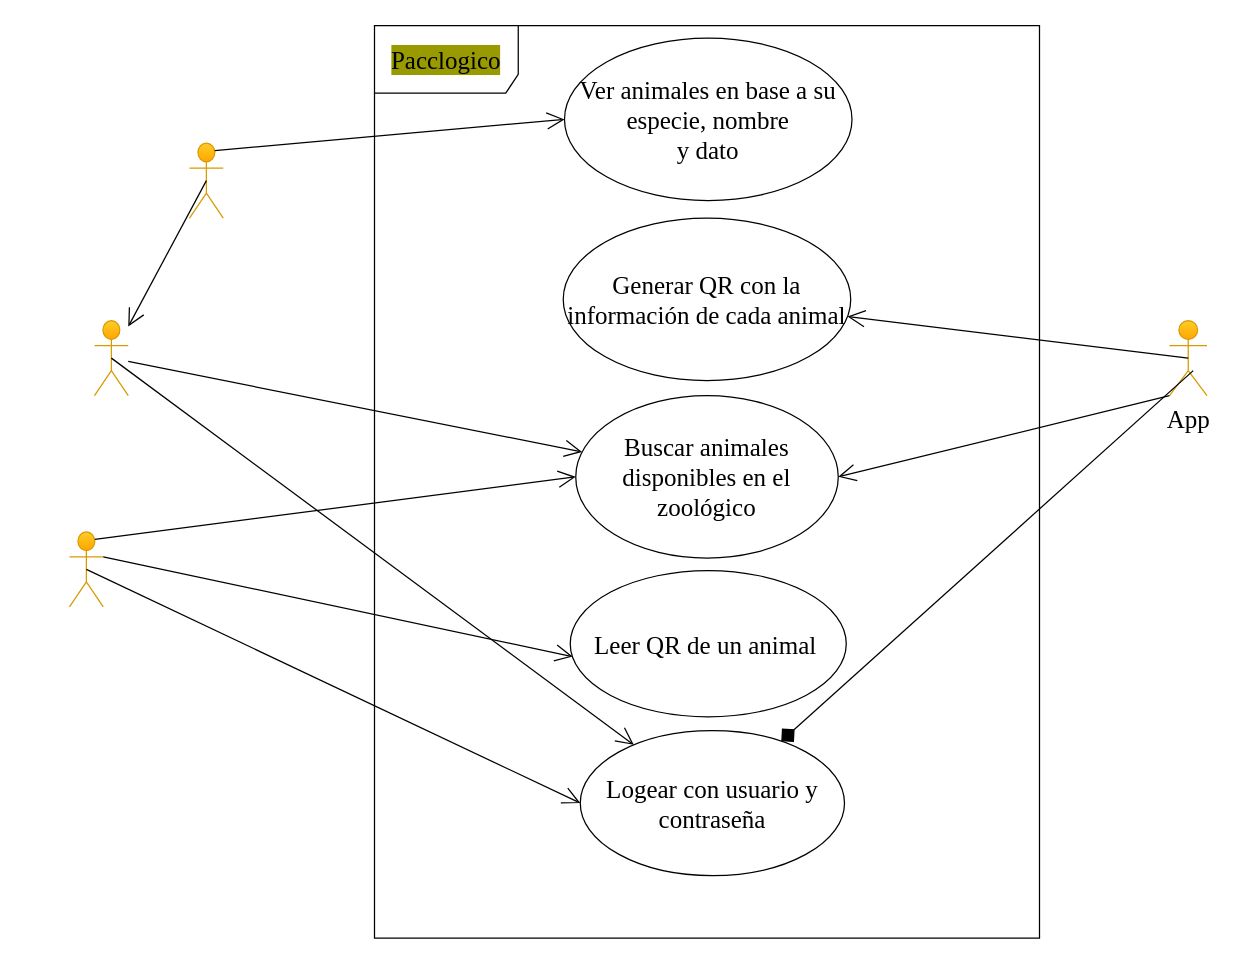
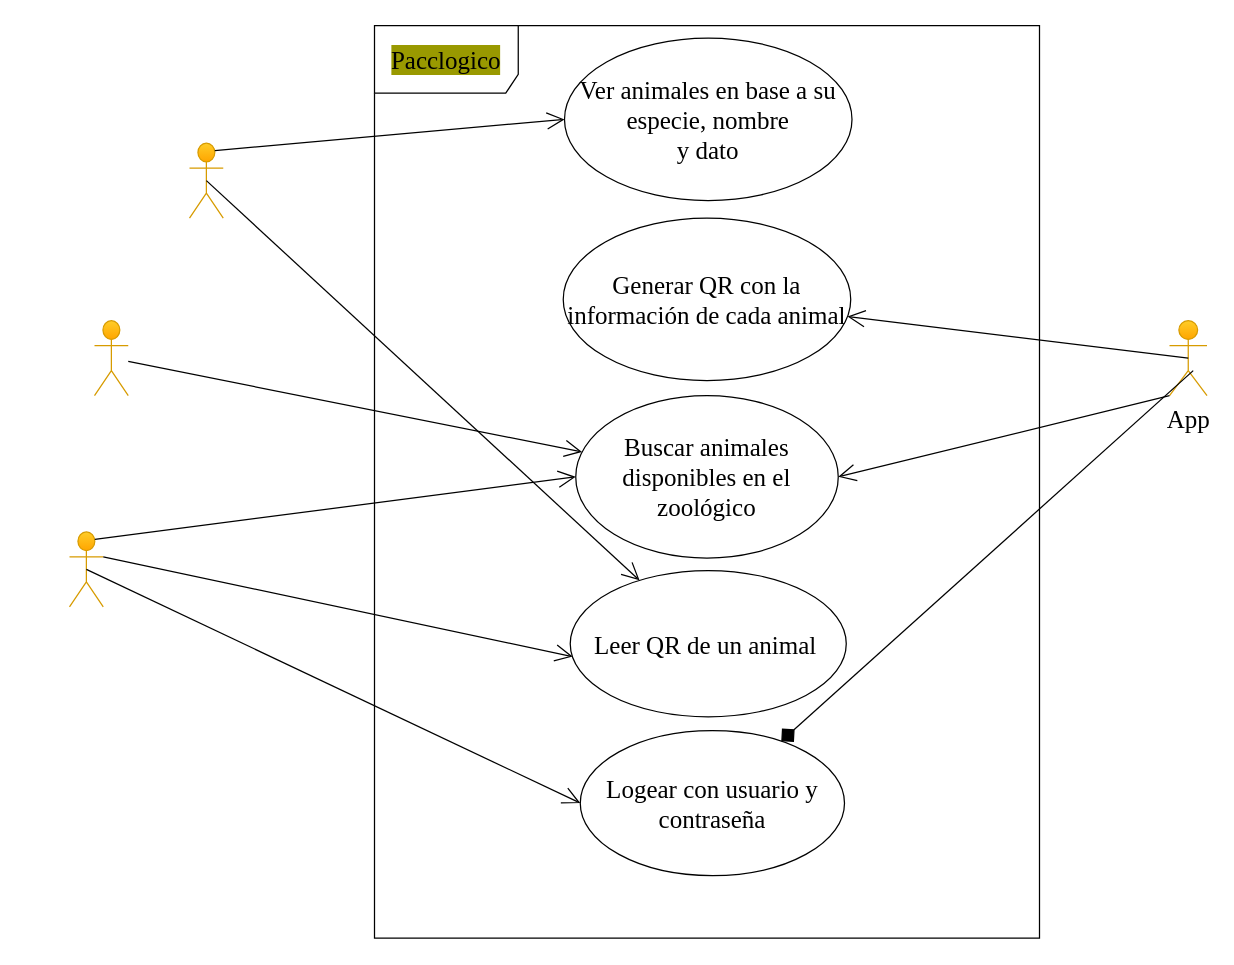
(166, 255) -> (423, 381)
(301, 499) -> none
